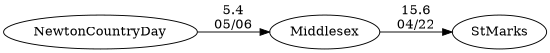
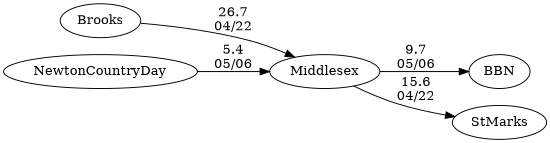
none -> (100, 21)
none -> (499, 72)
